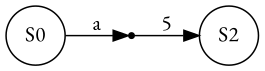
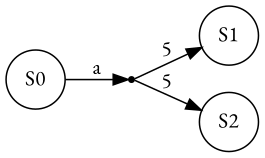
none -> (229, 36)
